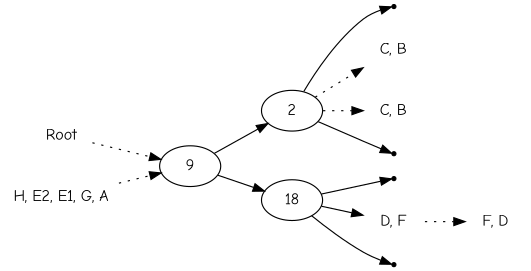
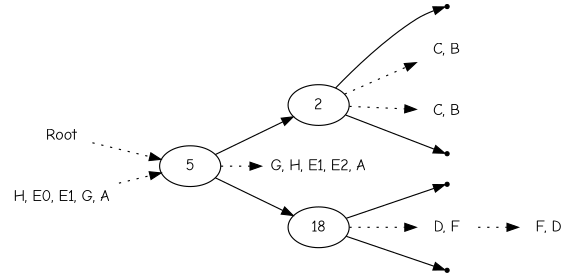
(190, 166) -> (190, 166)
none -> (319, 166)
(62, 197) -> (62, 197)
(337, 210) -> (377, 227)
